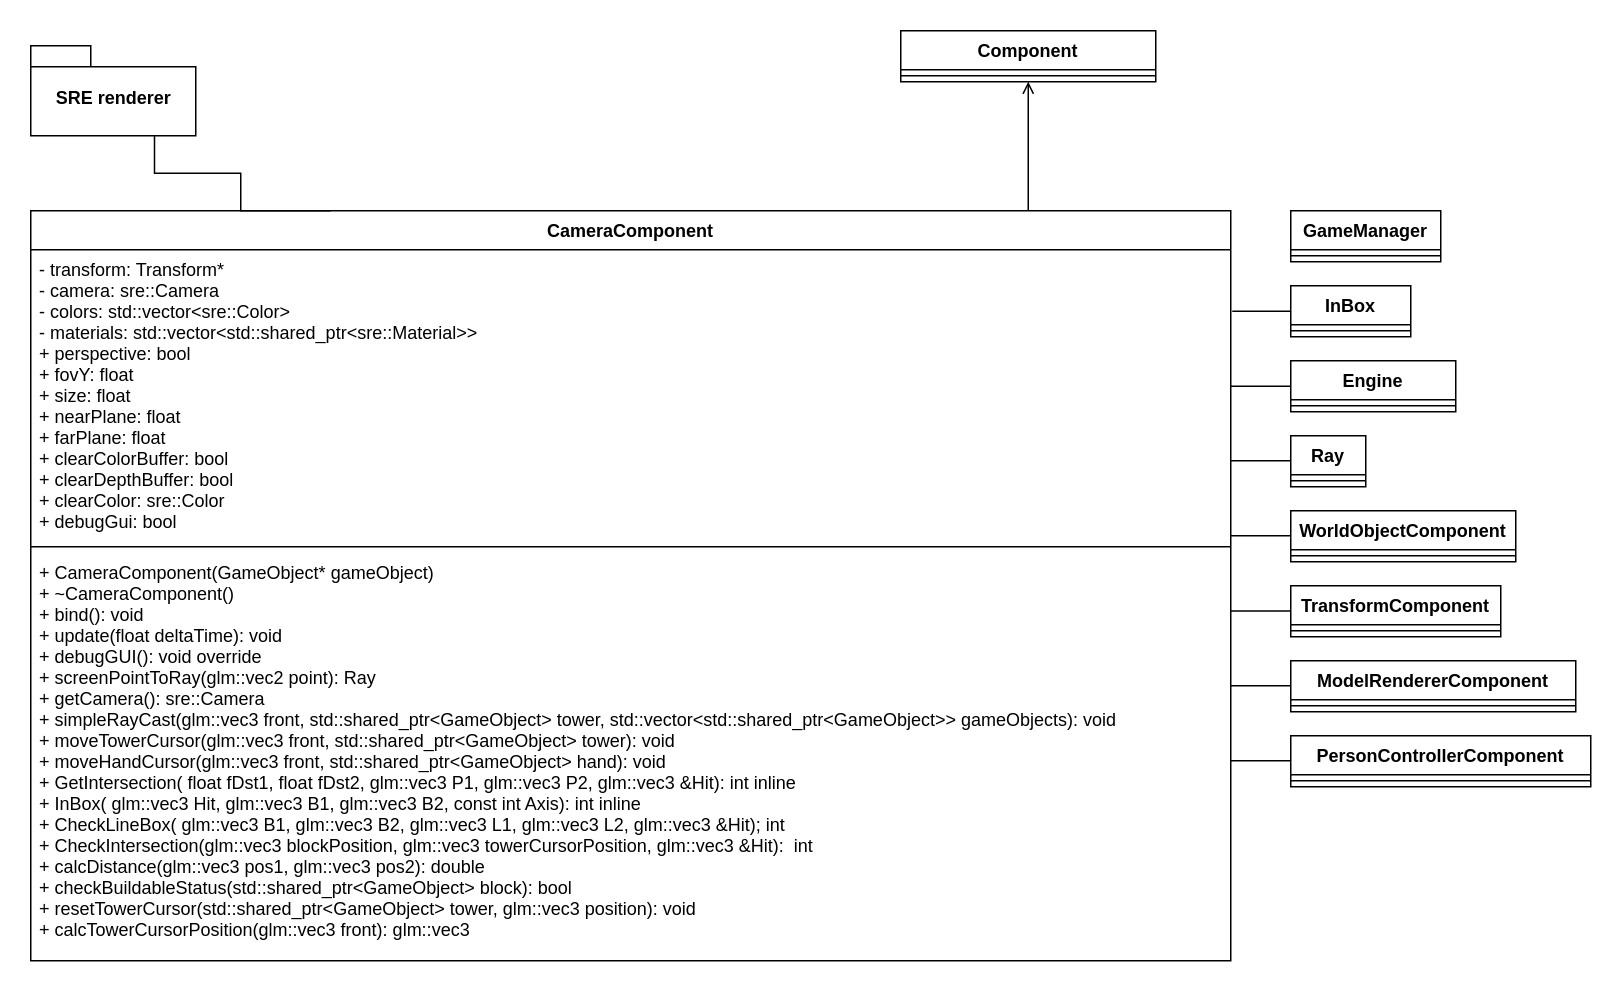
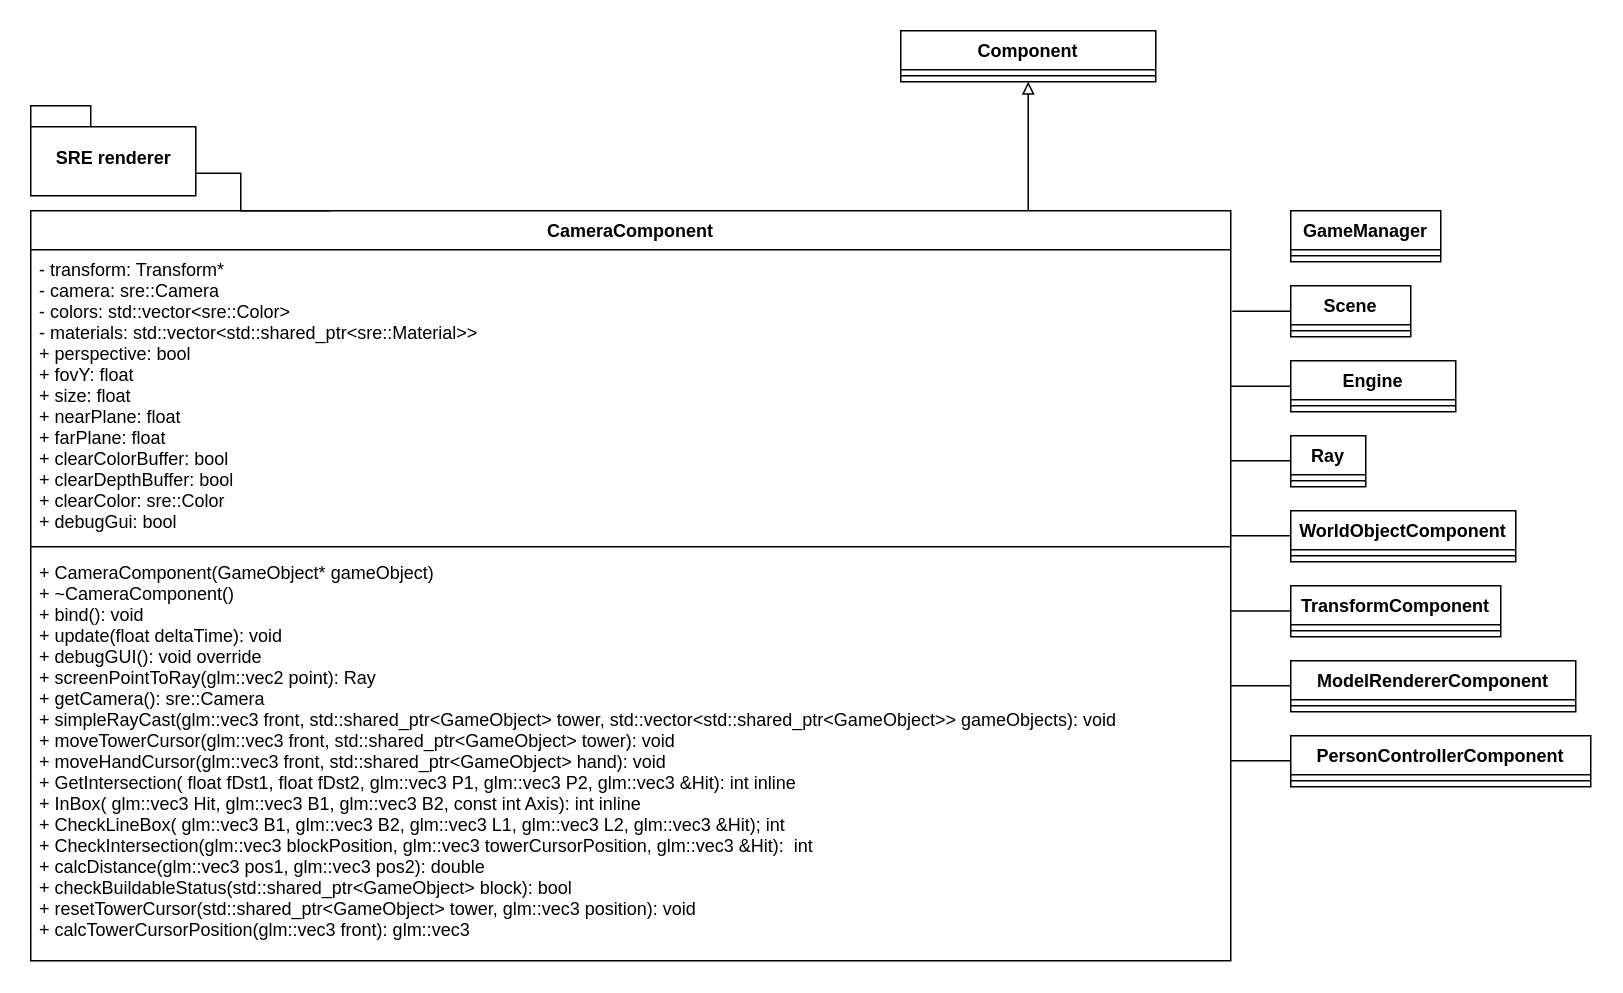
(113, 91) -> (113, 151)
(1028, 91) -> (1028, 95)
(1350, 306) -> (1350, 306)
